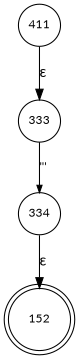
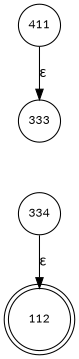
(39, 164) -> none
(39, 320) -> (39, 320)
